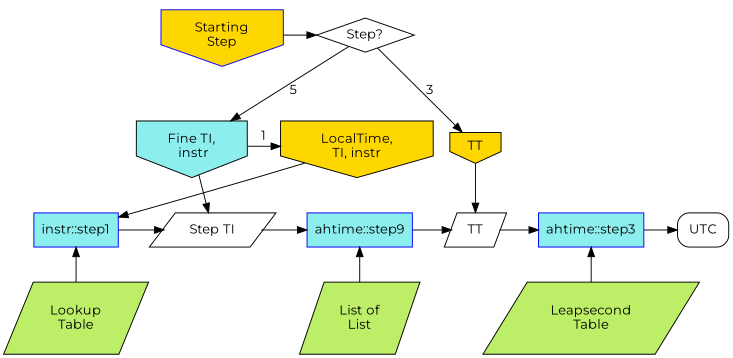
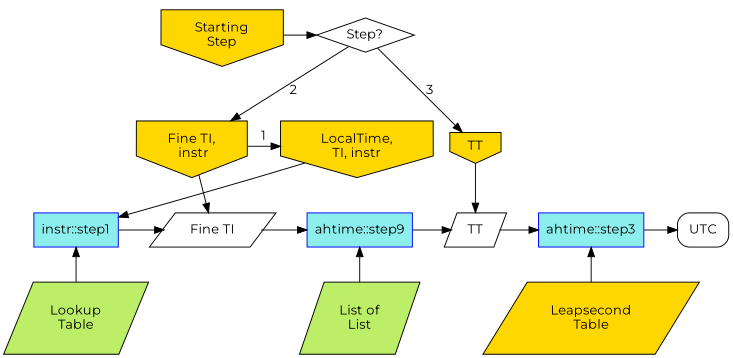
(222, 35) -> (222, 35)
(294, 91) -> (294, 91)
(192, 146) -> (192, 146)
(213, 230) -> (213, 230)
(591, 318) -> (591, 318)
